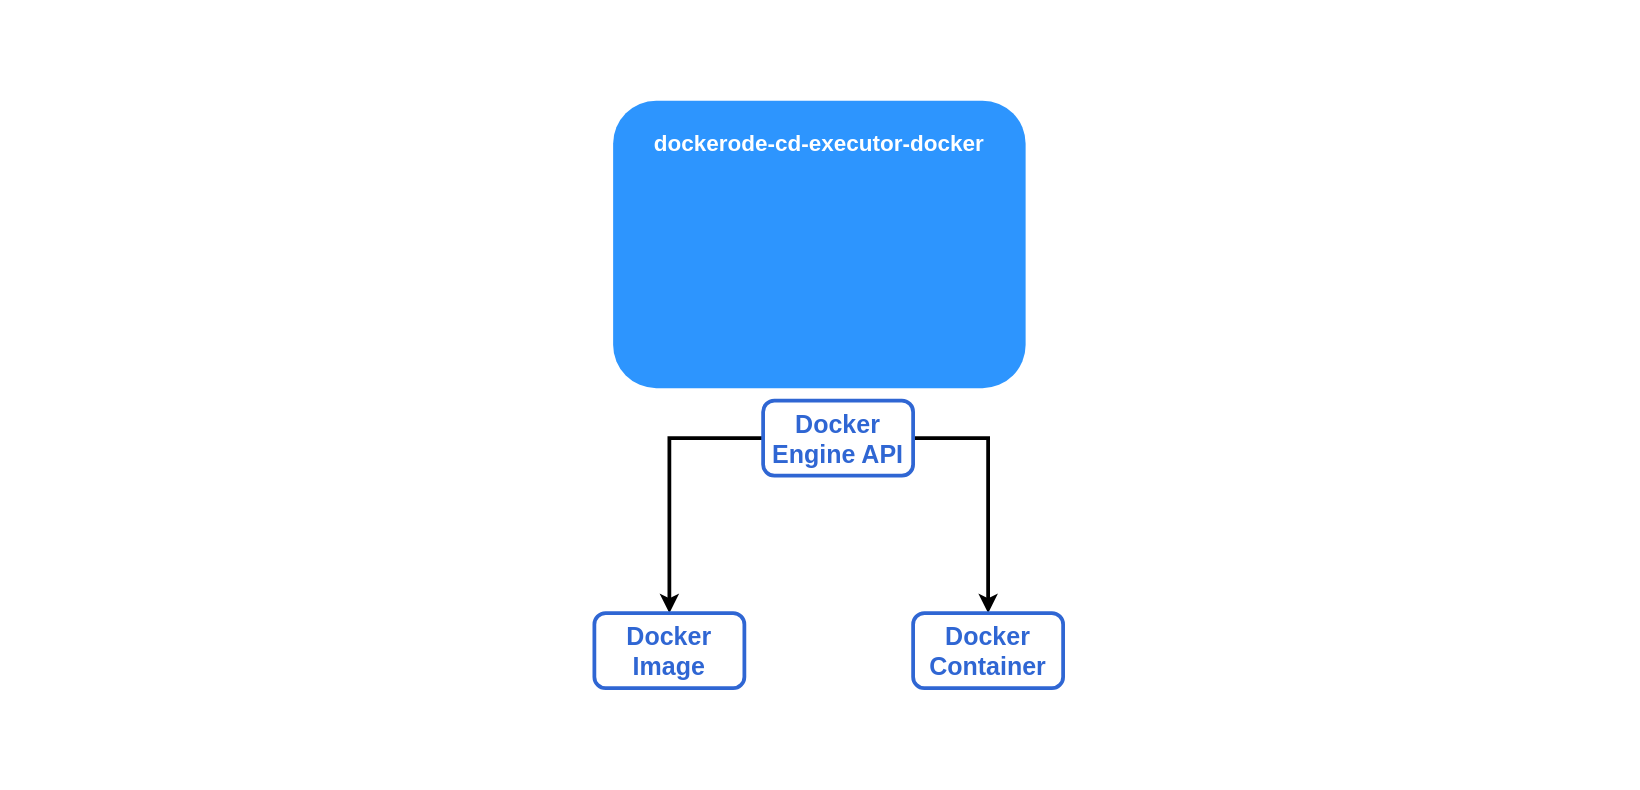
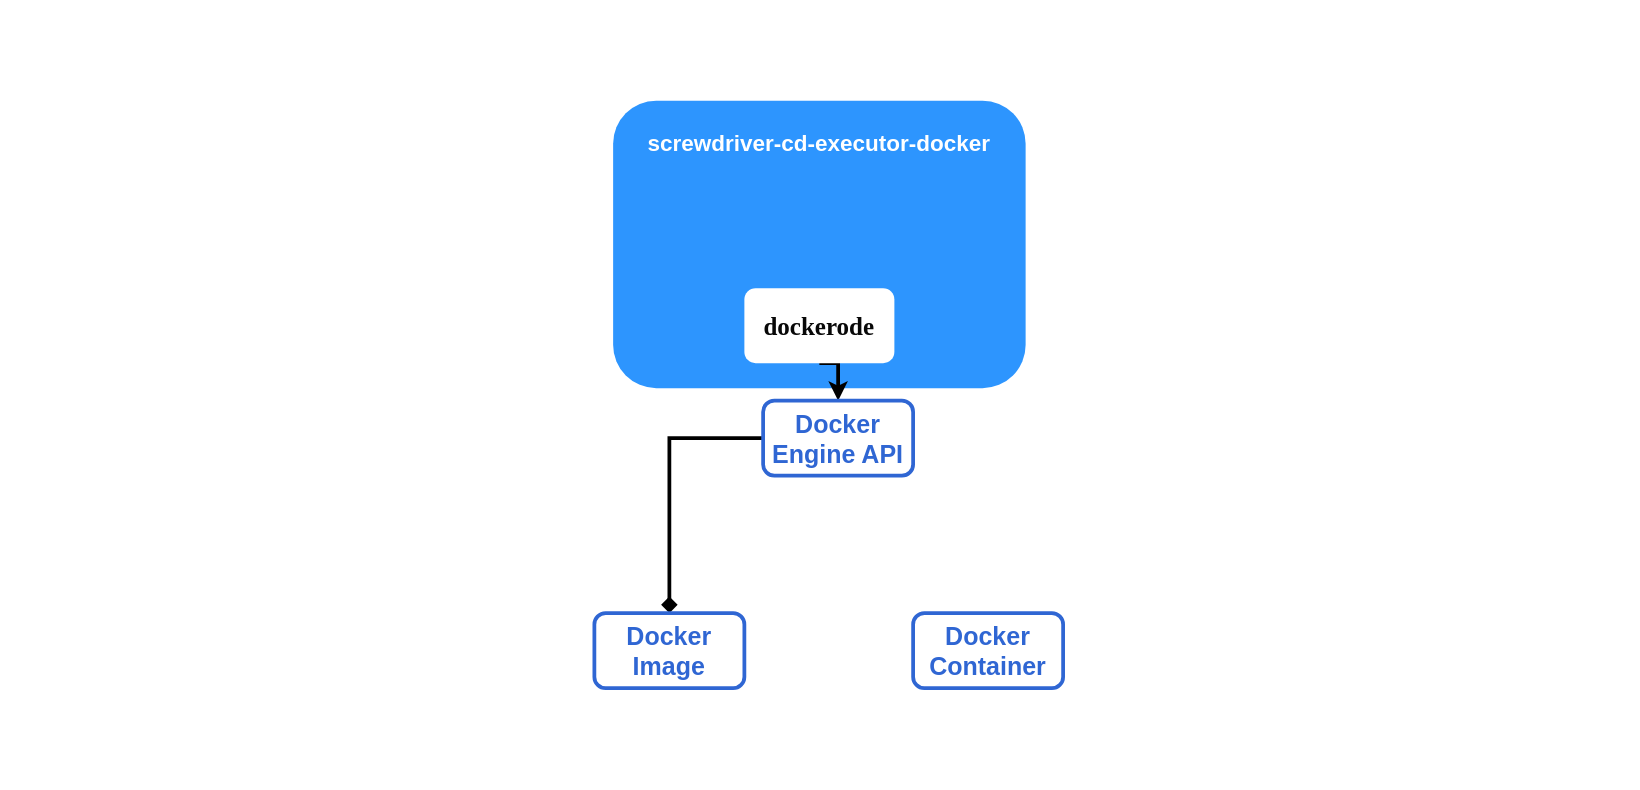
(819, 144) -> (819, 144)
none -> (819, 326)
none -> (838, 366)
(988, 481) -> none
(669, 597) -> (669, 597)
